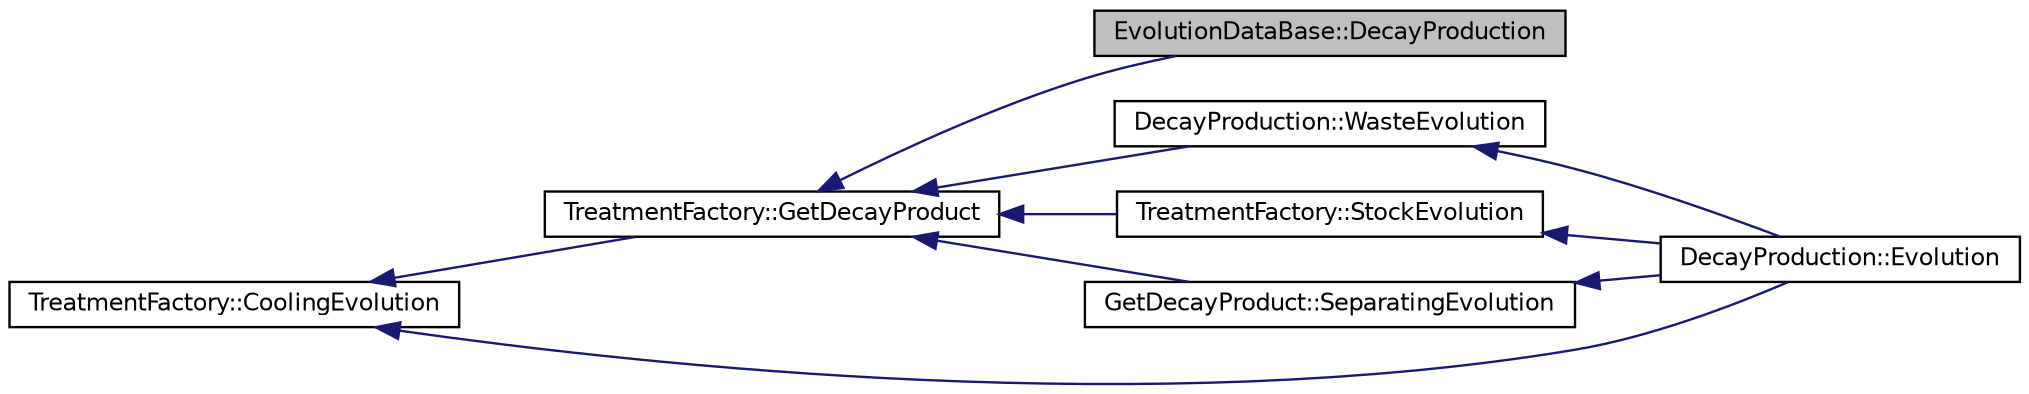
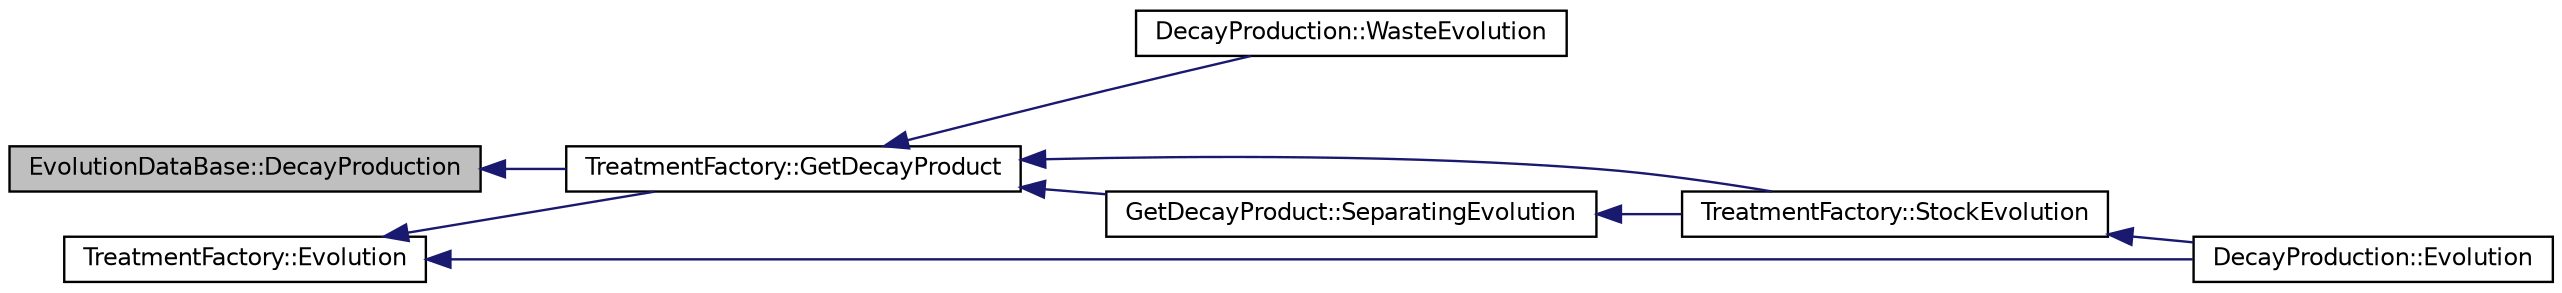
(1004, 107) -> (536, 169)
(1640, 188) -> none
(1630, 278) -> (1651, 214)
(234, 305) -> (245, 259)
